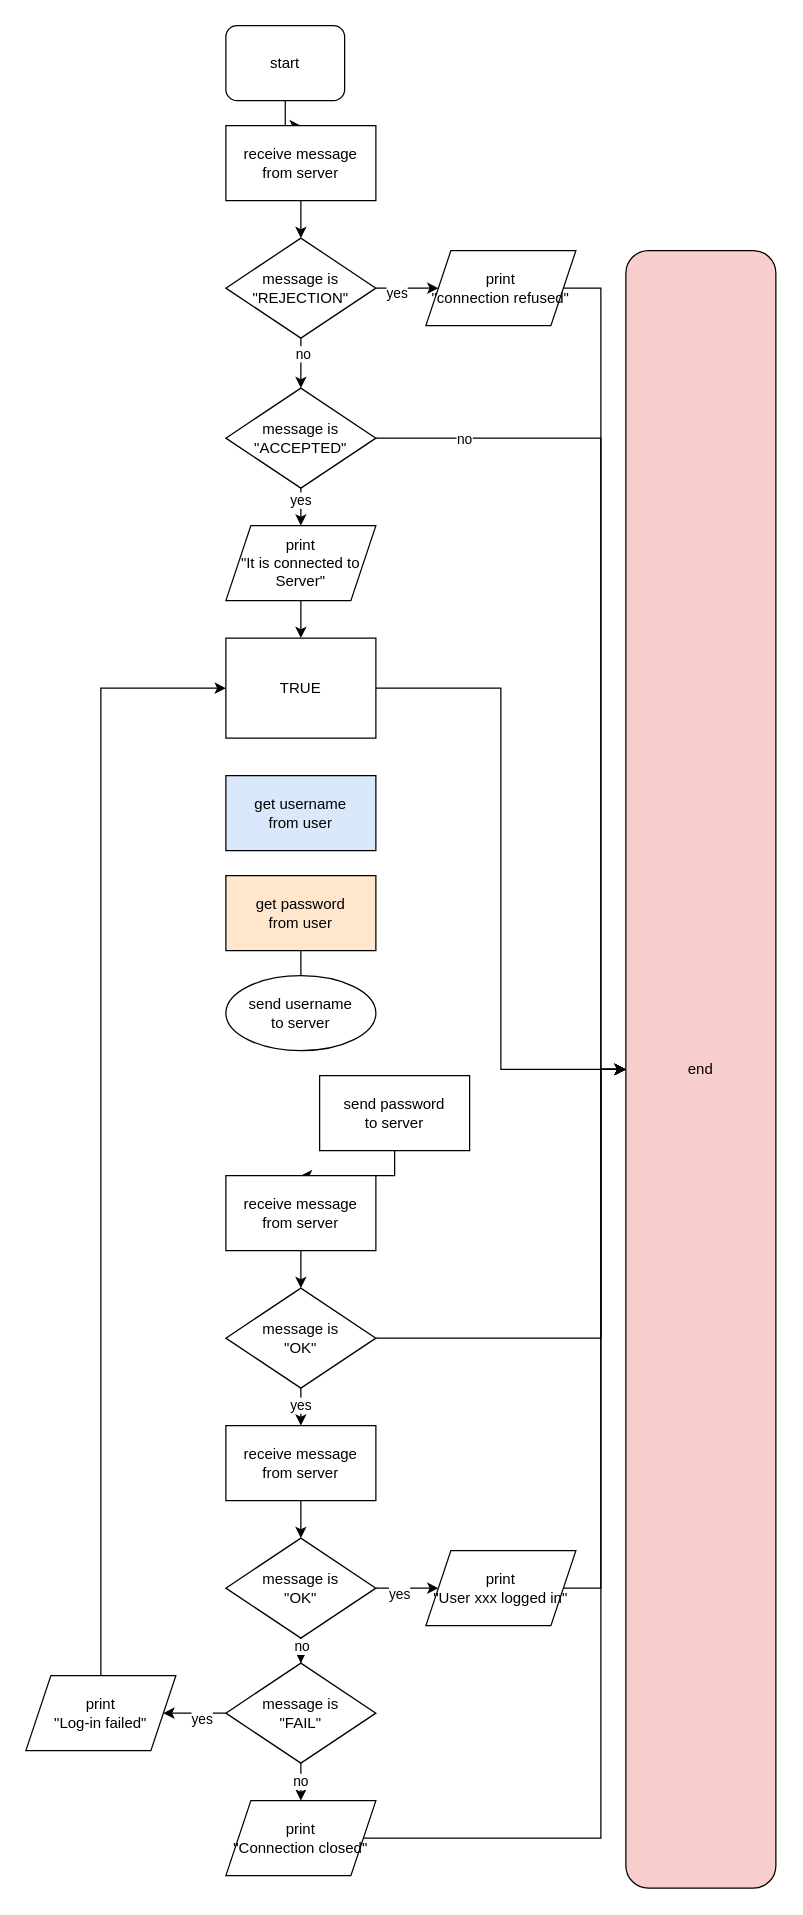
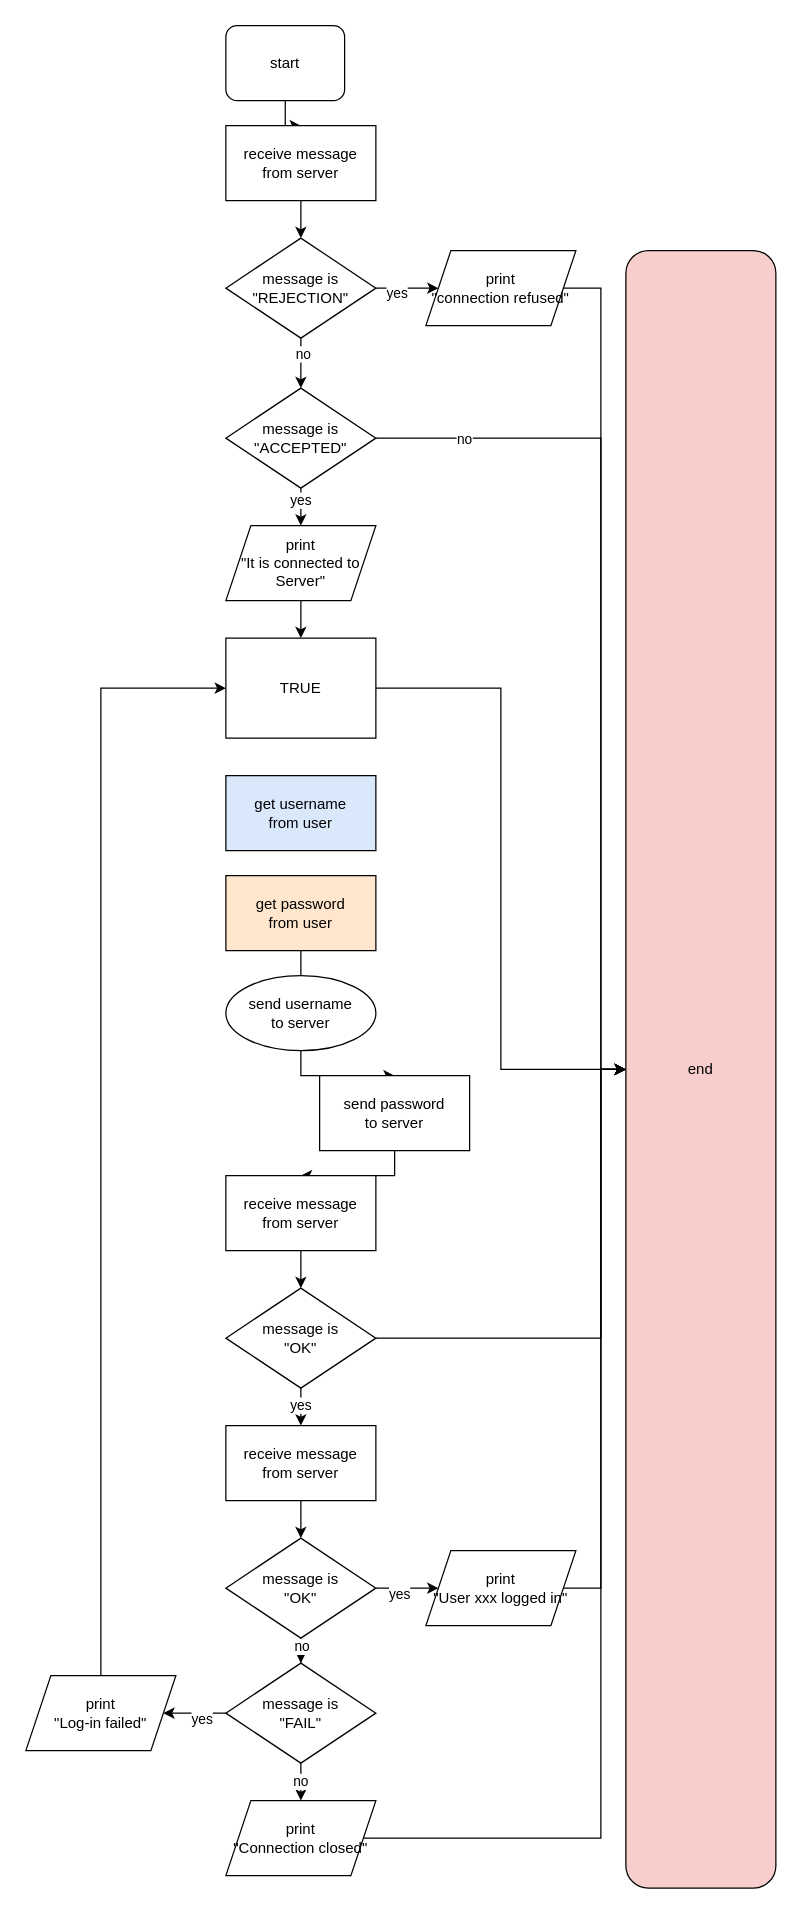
none -> (301, 1073)
